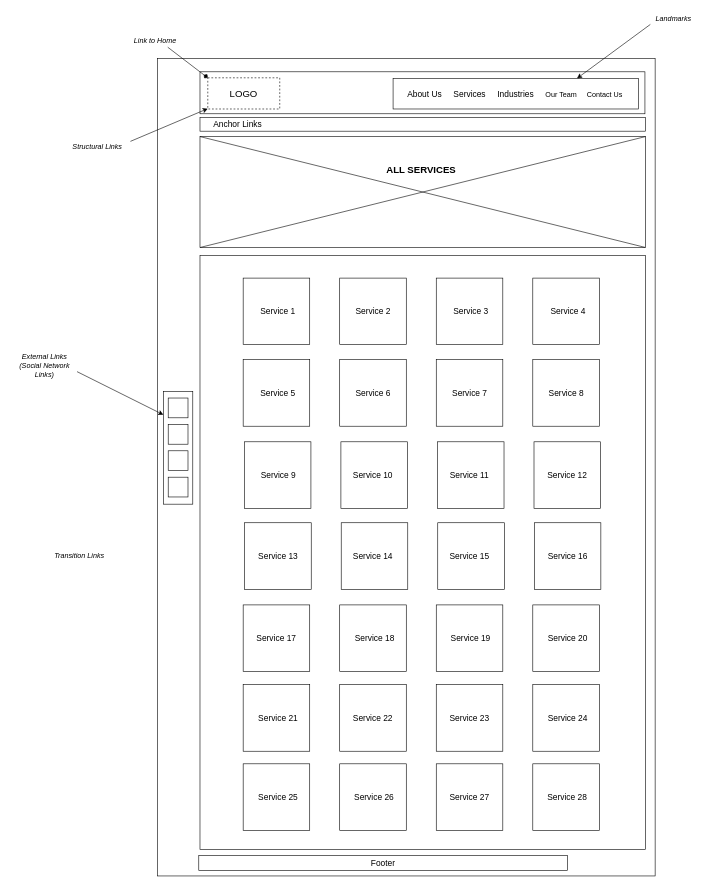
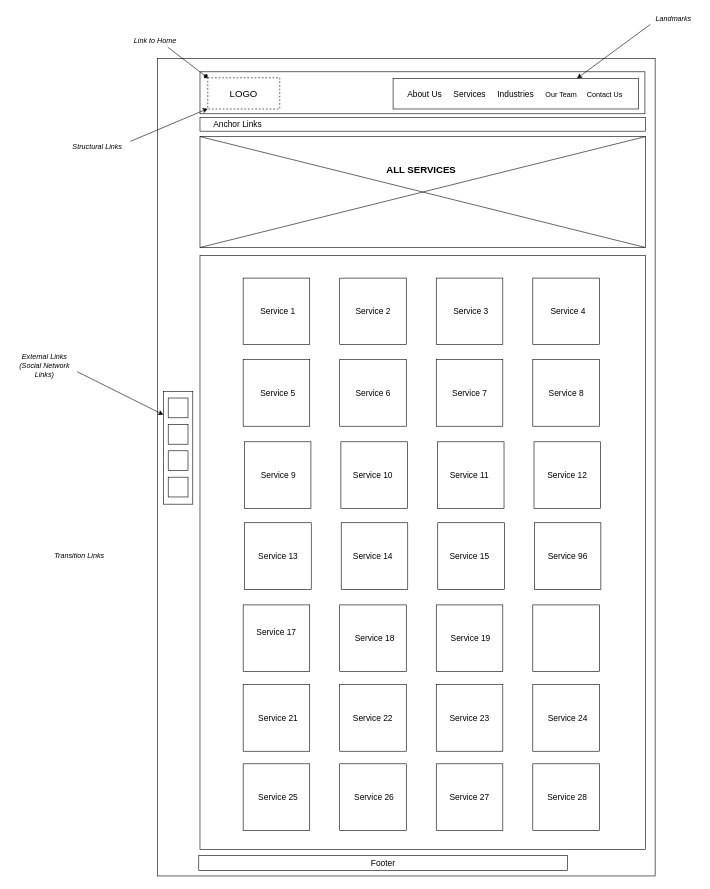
(568, 557) -> (568, 557)
(277, 639) -> (277, 633)
(568, 639) -> none
